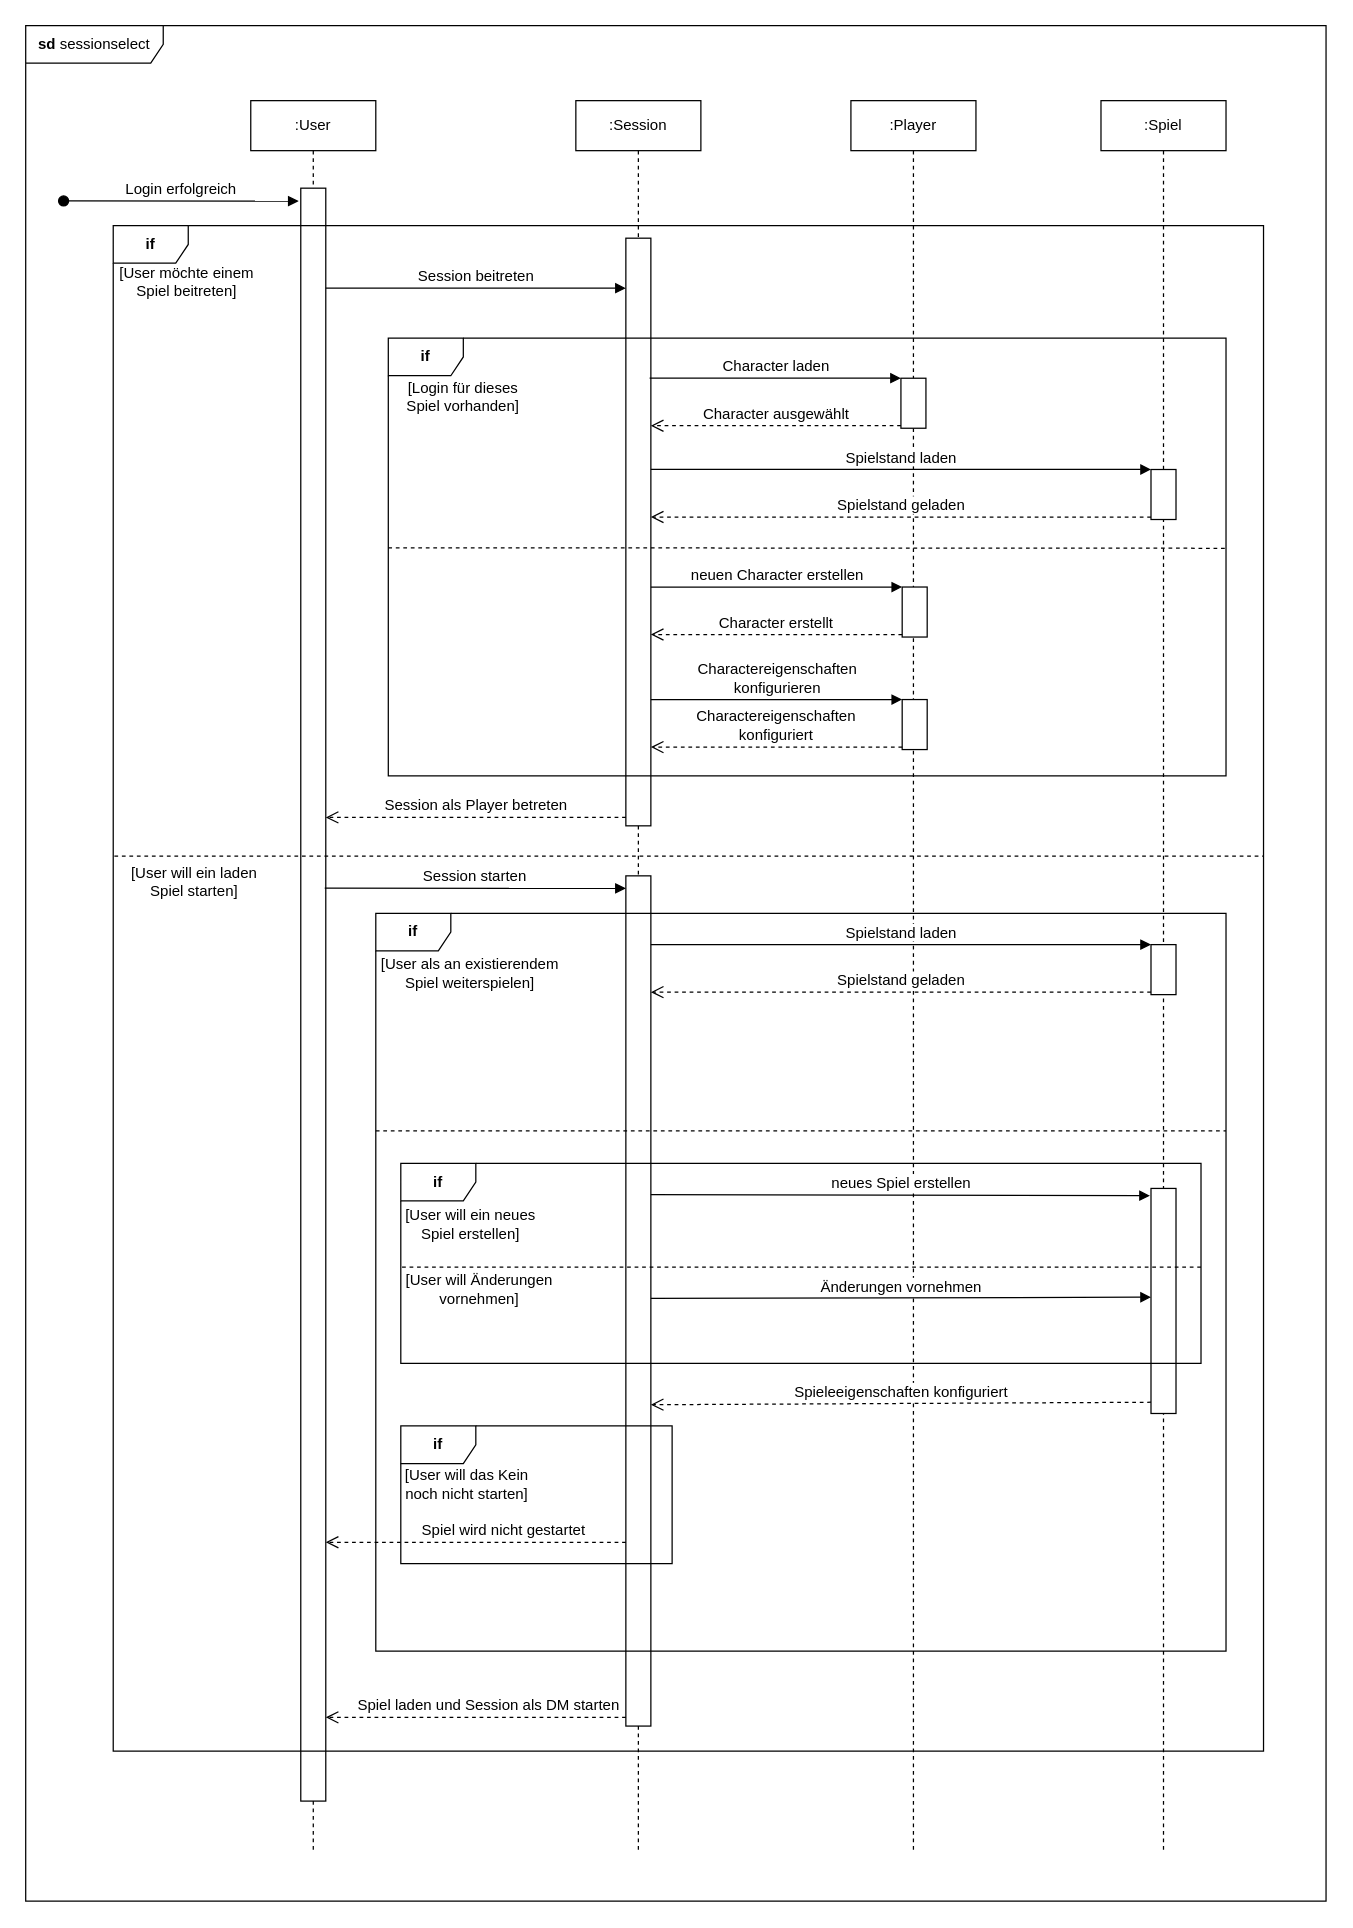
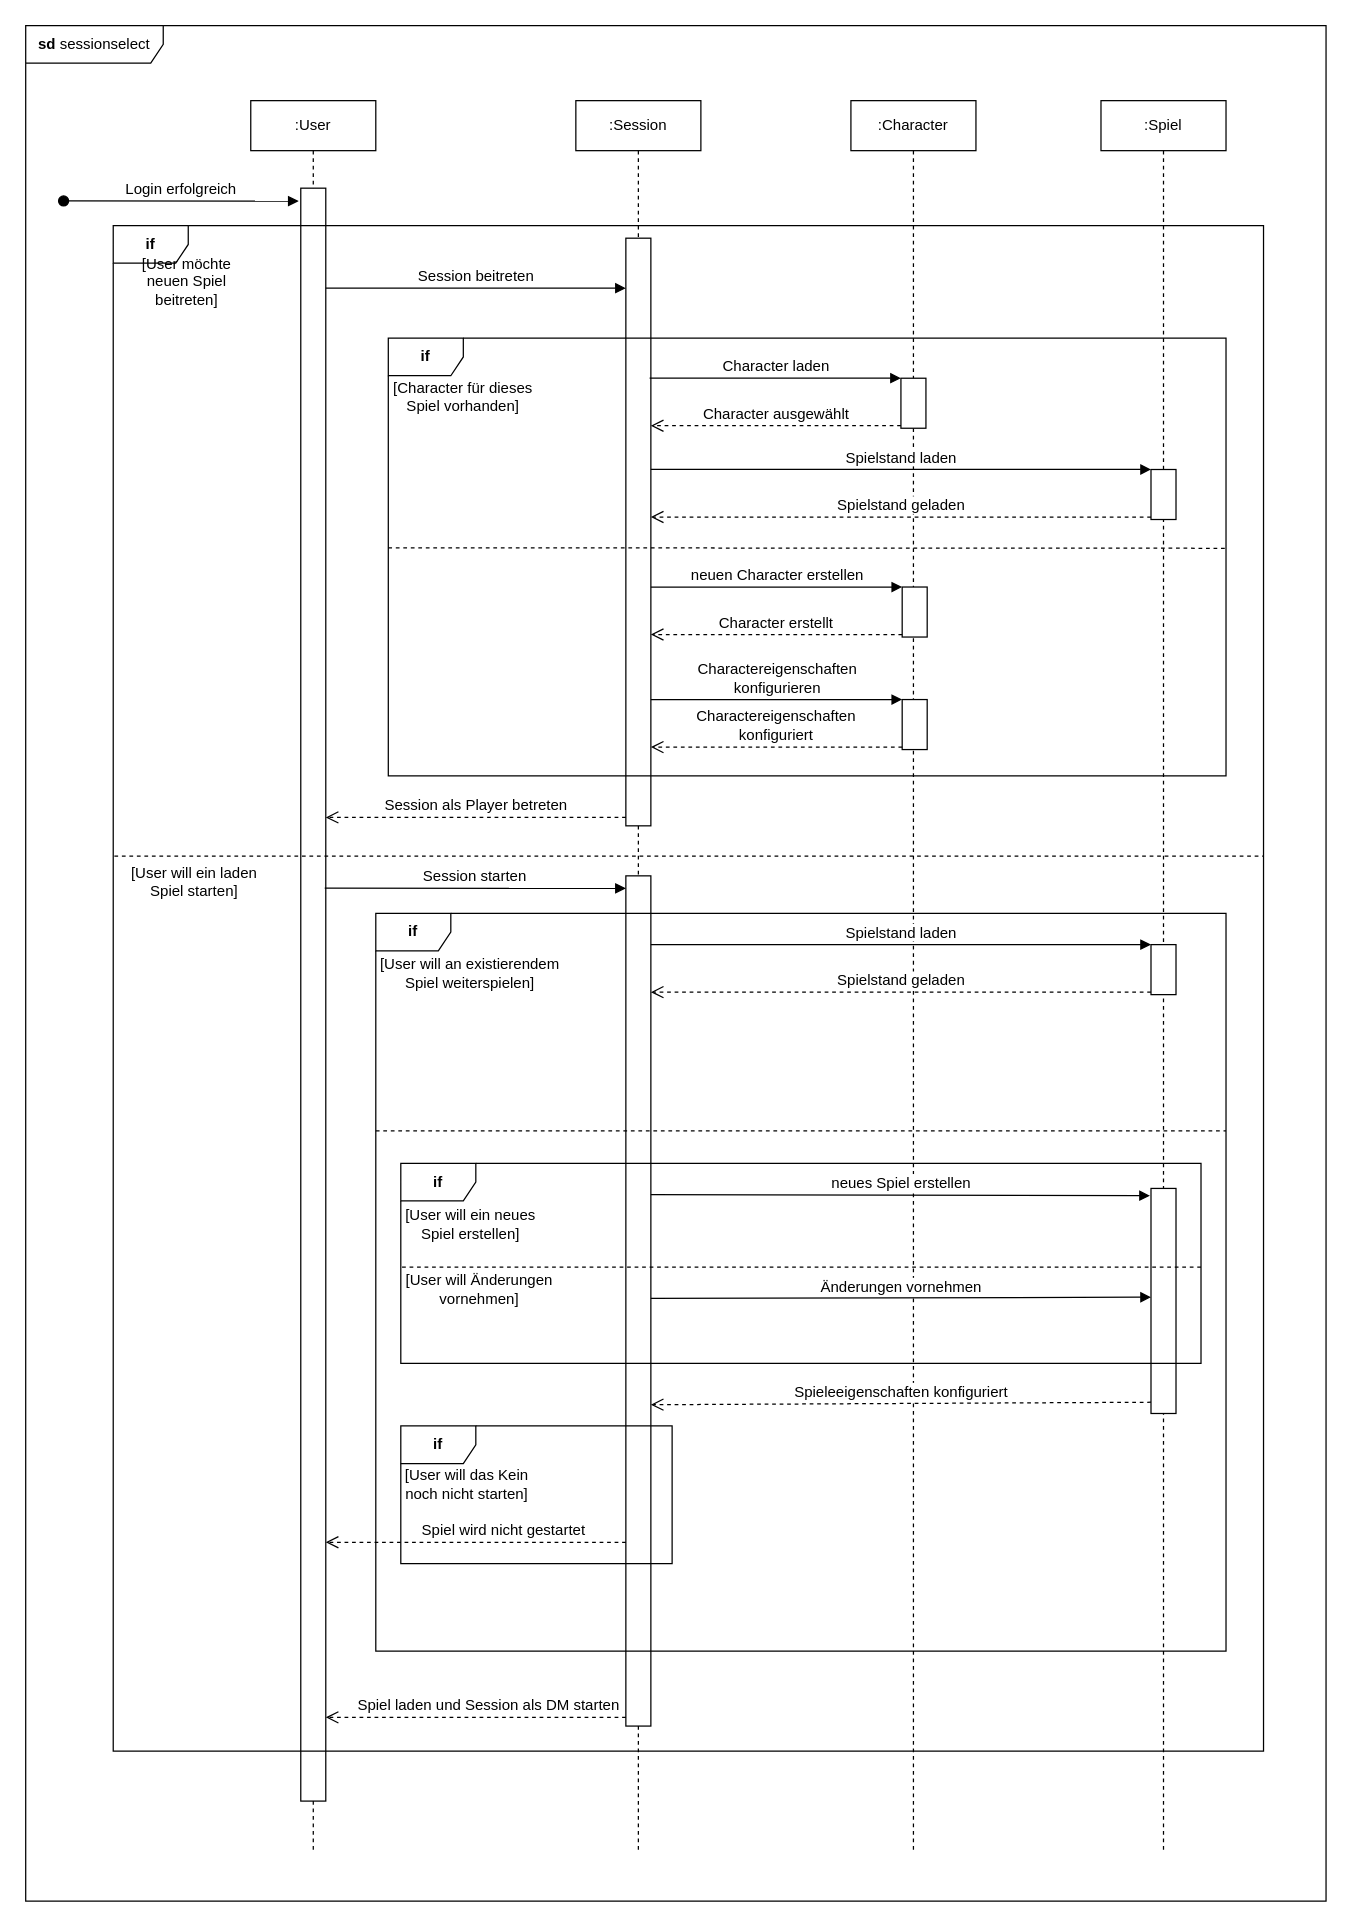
(913, 126) -> (913, 126)
(187, 282) -> (187, 282)
(463, 397) -> (463, 397)
(470, 973) -> (470, 973)
